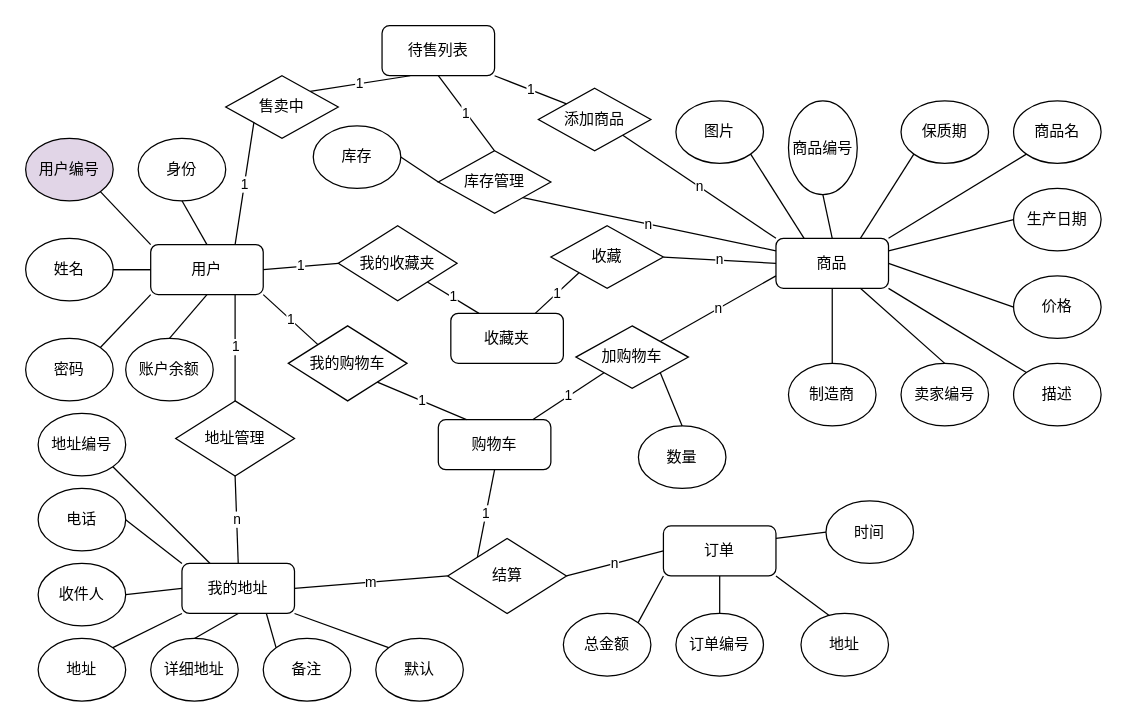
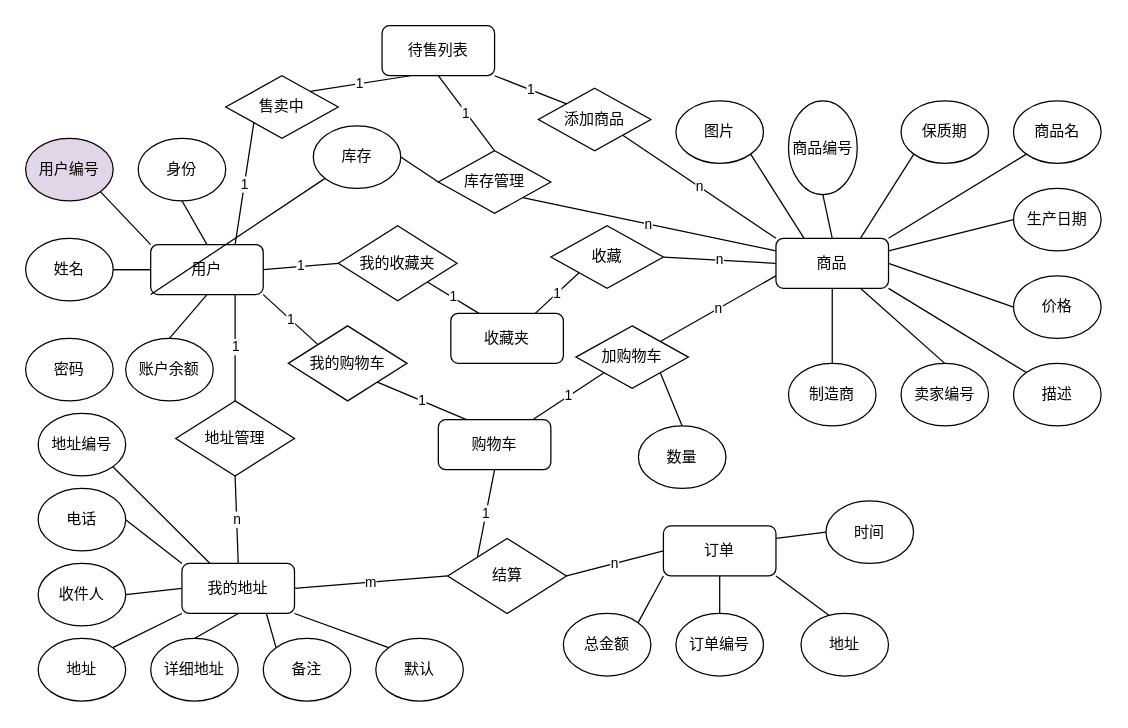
(126, 320) -> (238, 236)
